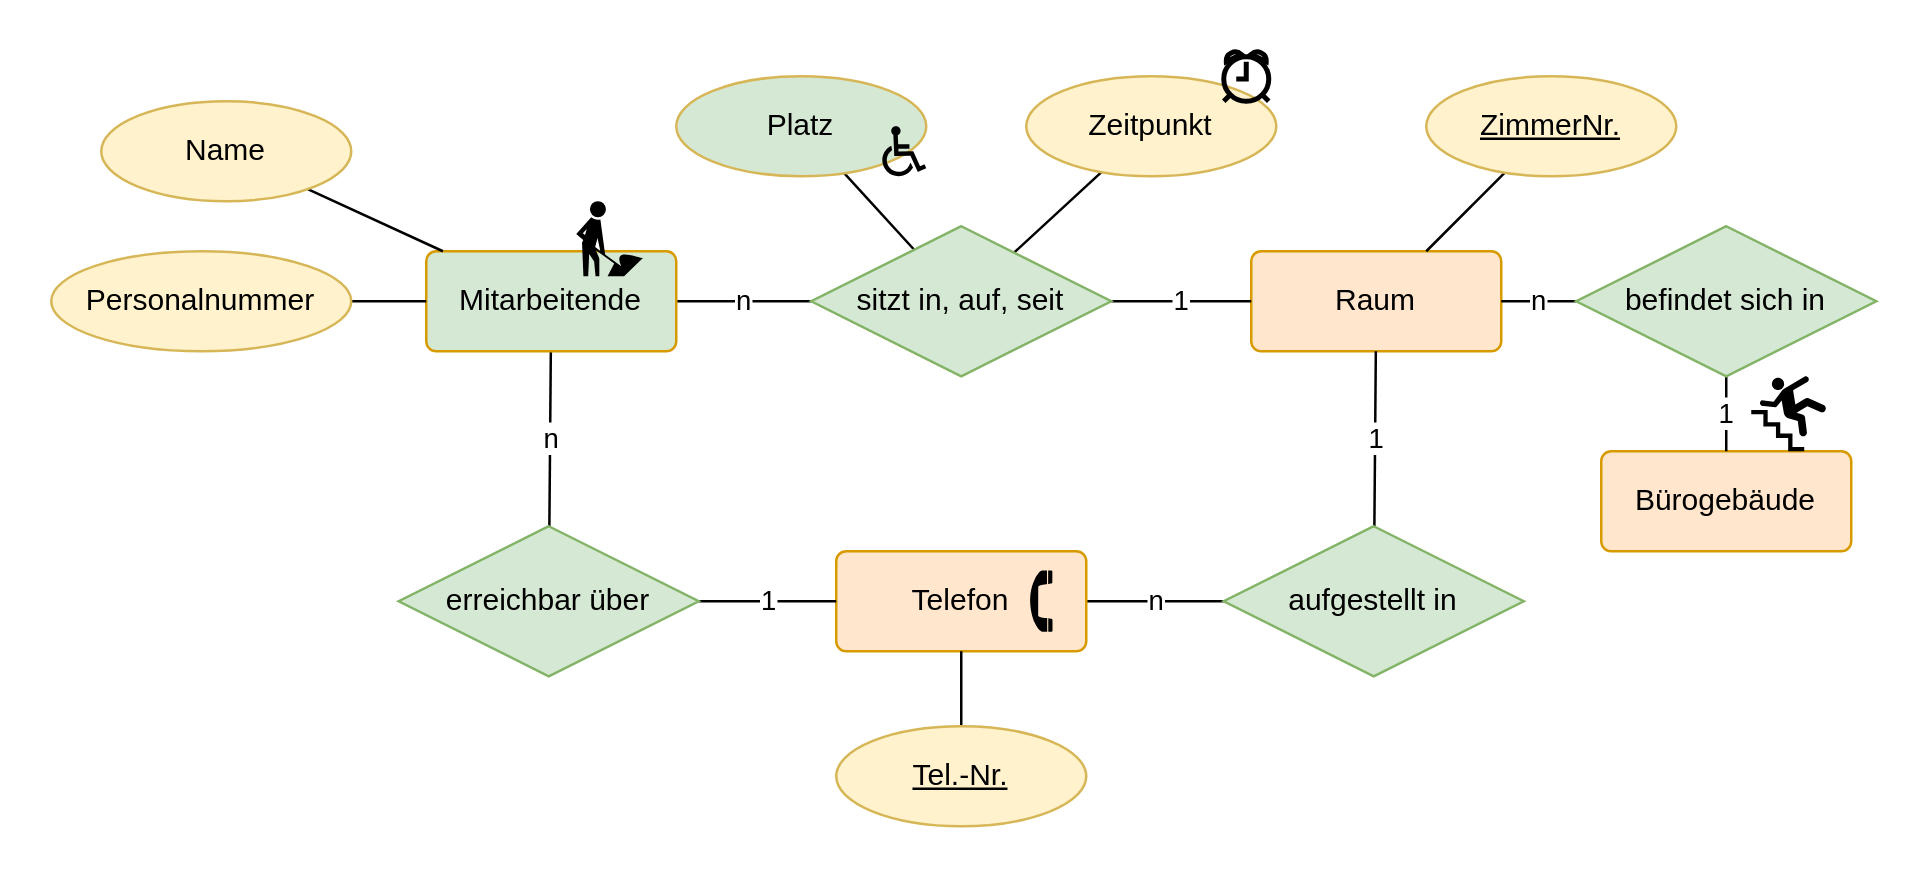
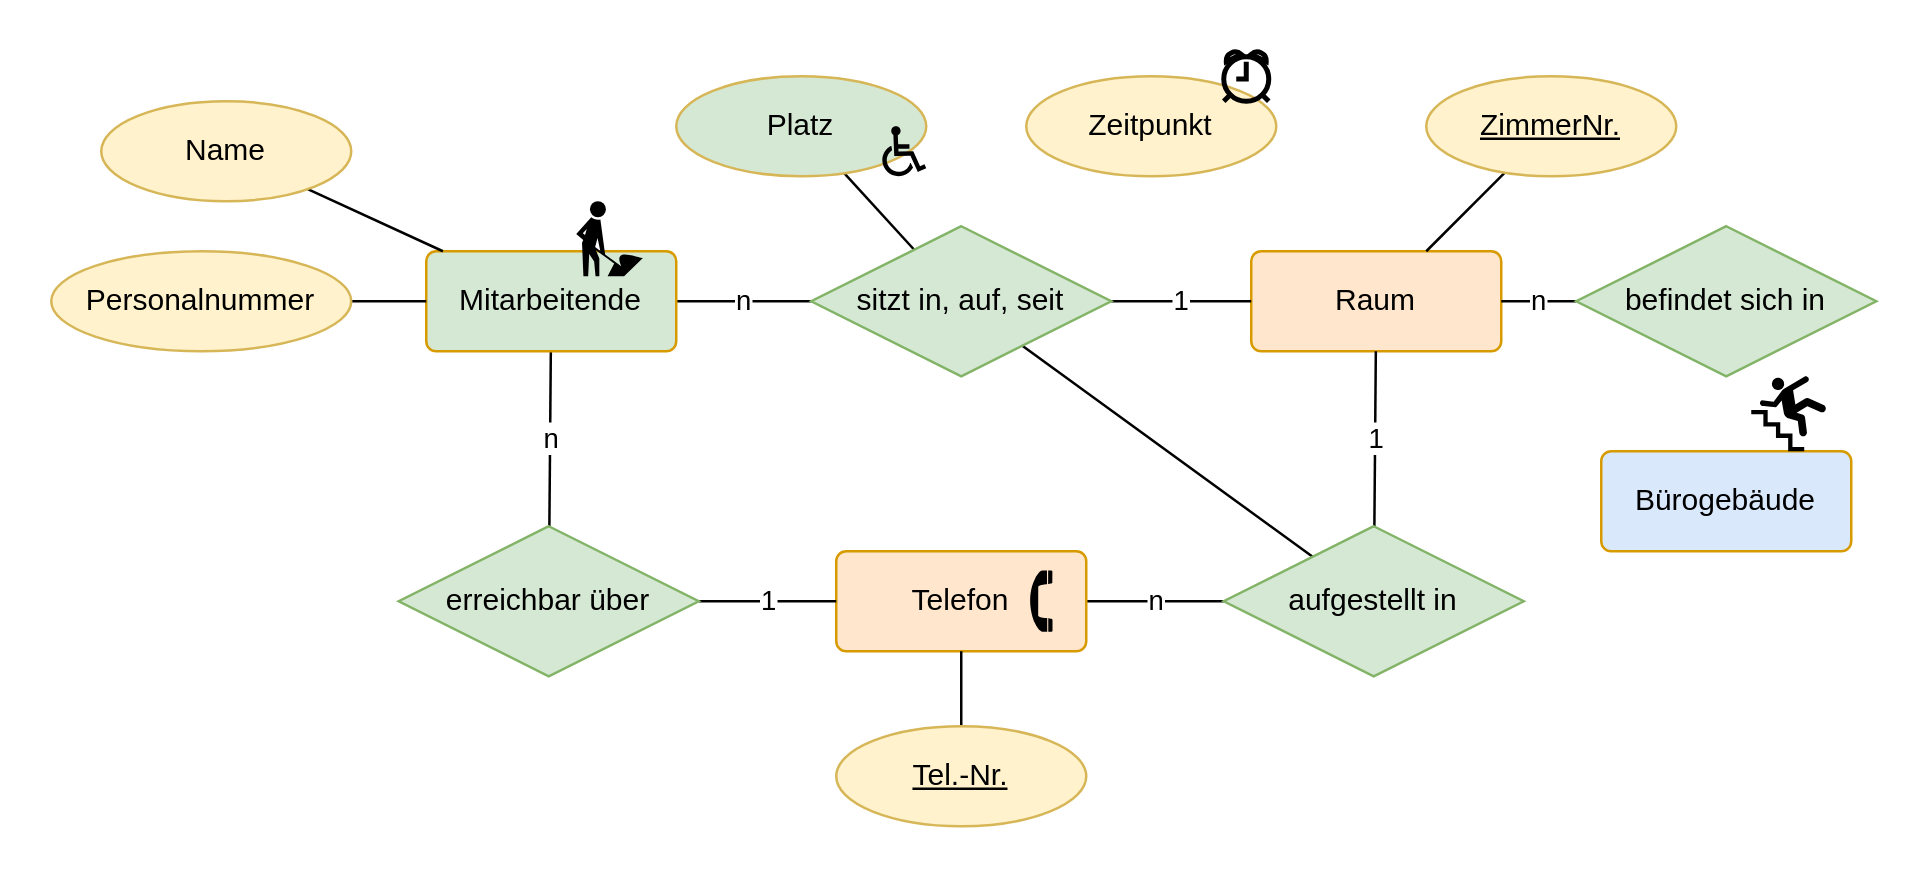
(1058, 212) -> (1168, 451)
(1726, 413) -> none
(1726, 501) -> (1726, 501)
